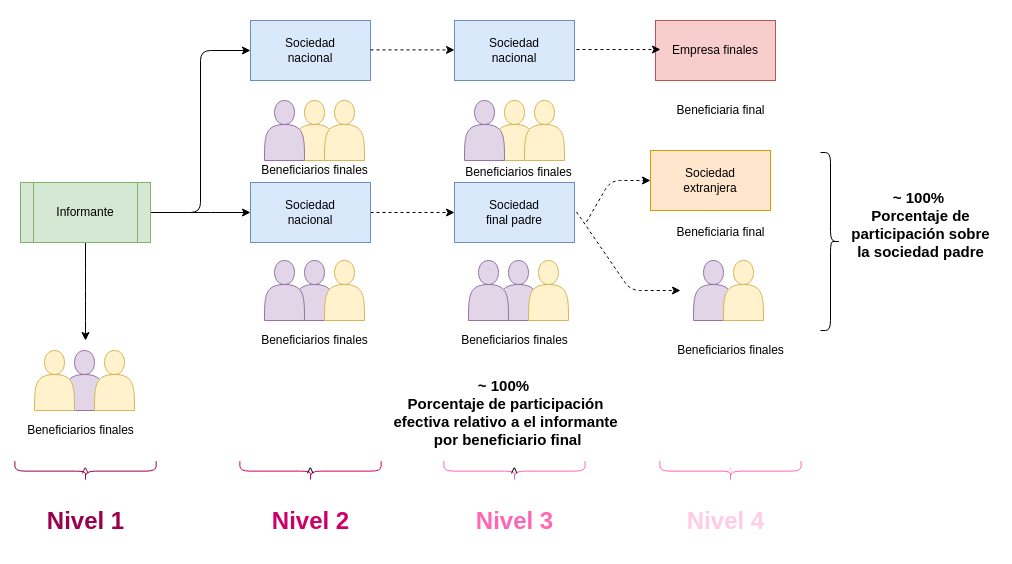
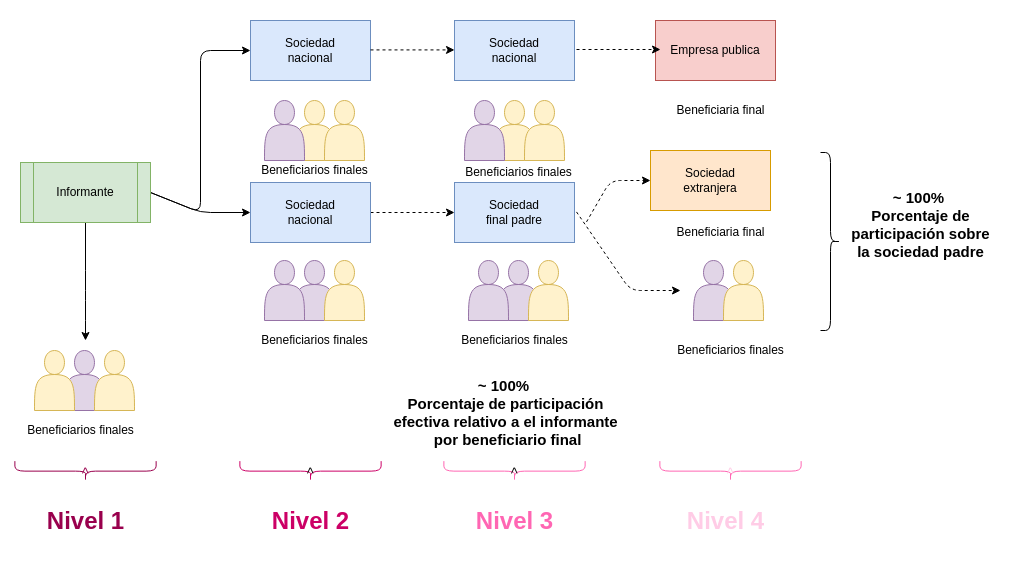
(716, 51) -> (716, 51)
(86, 213) -> (86, 193)
